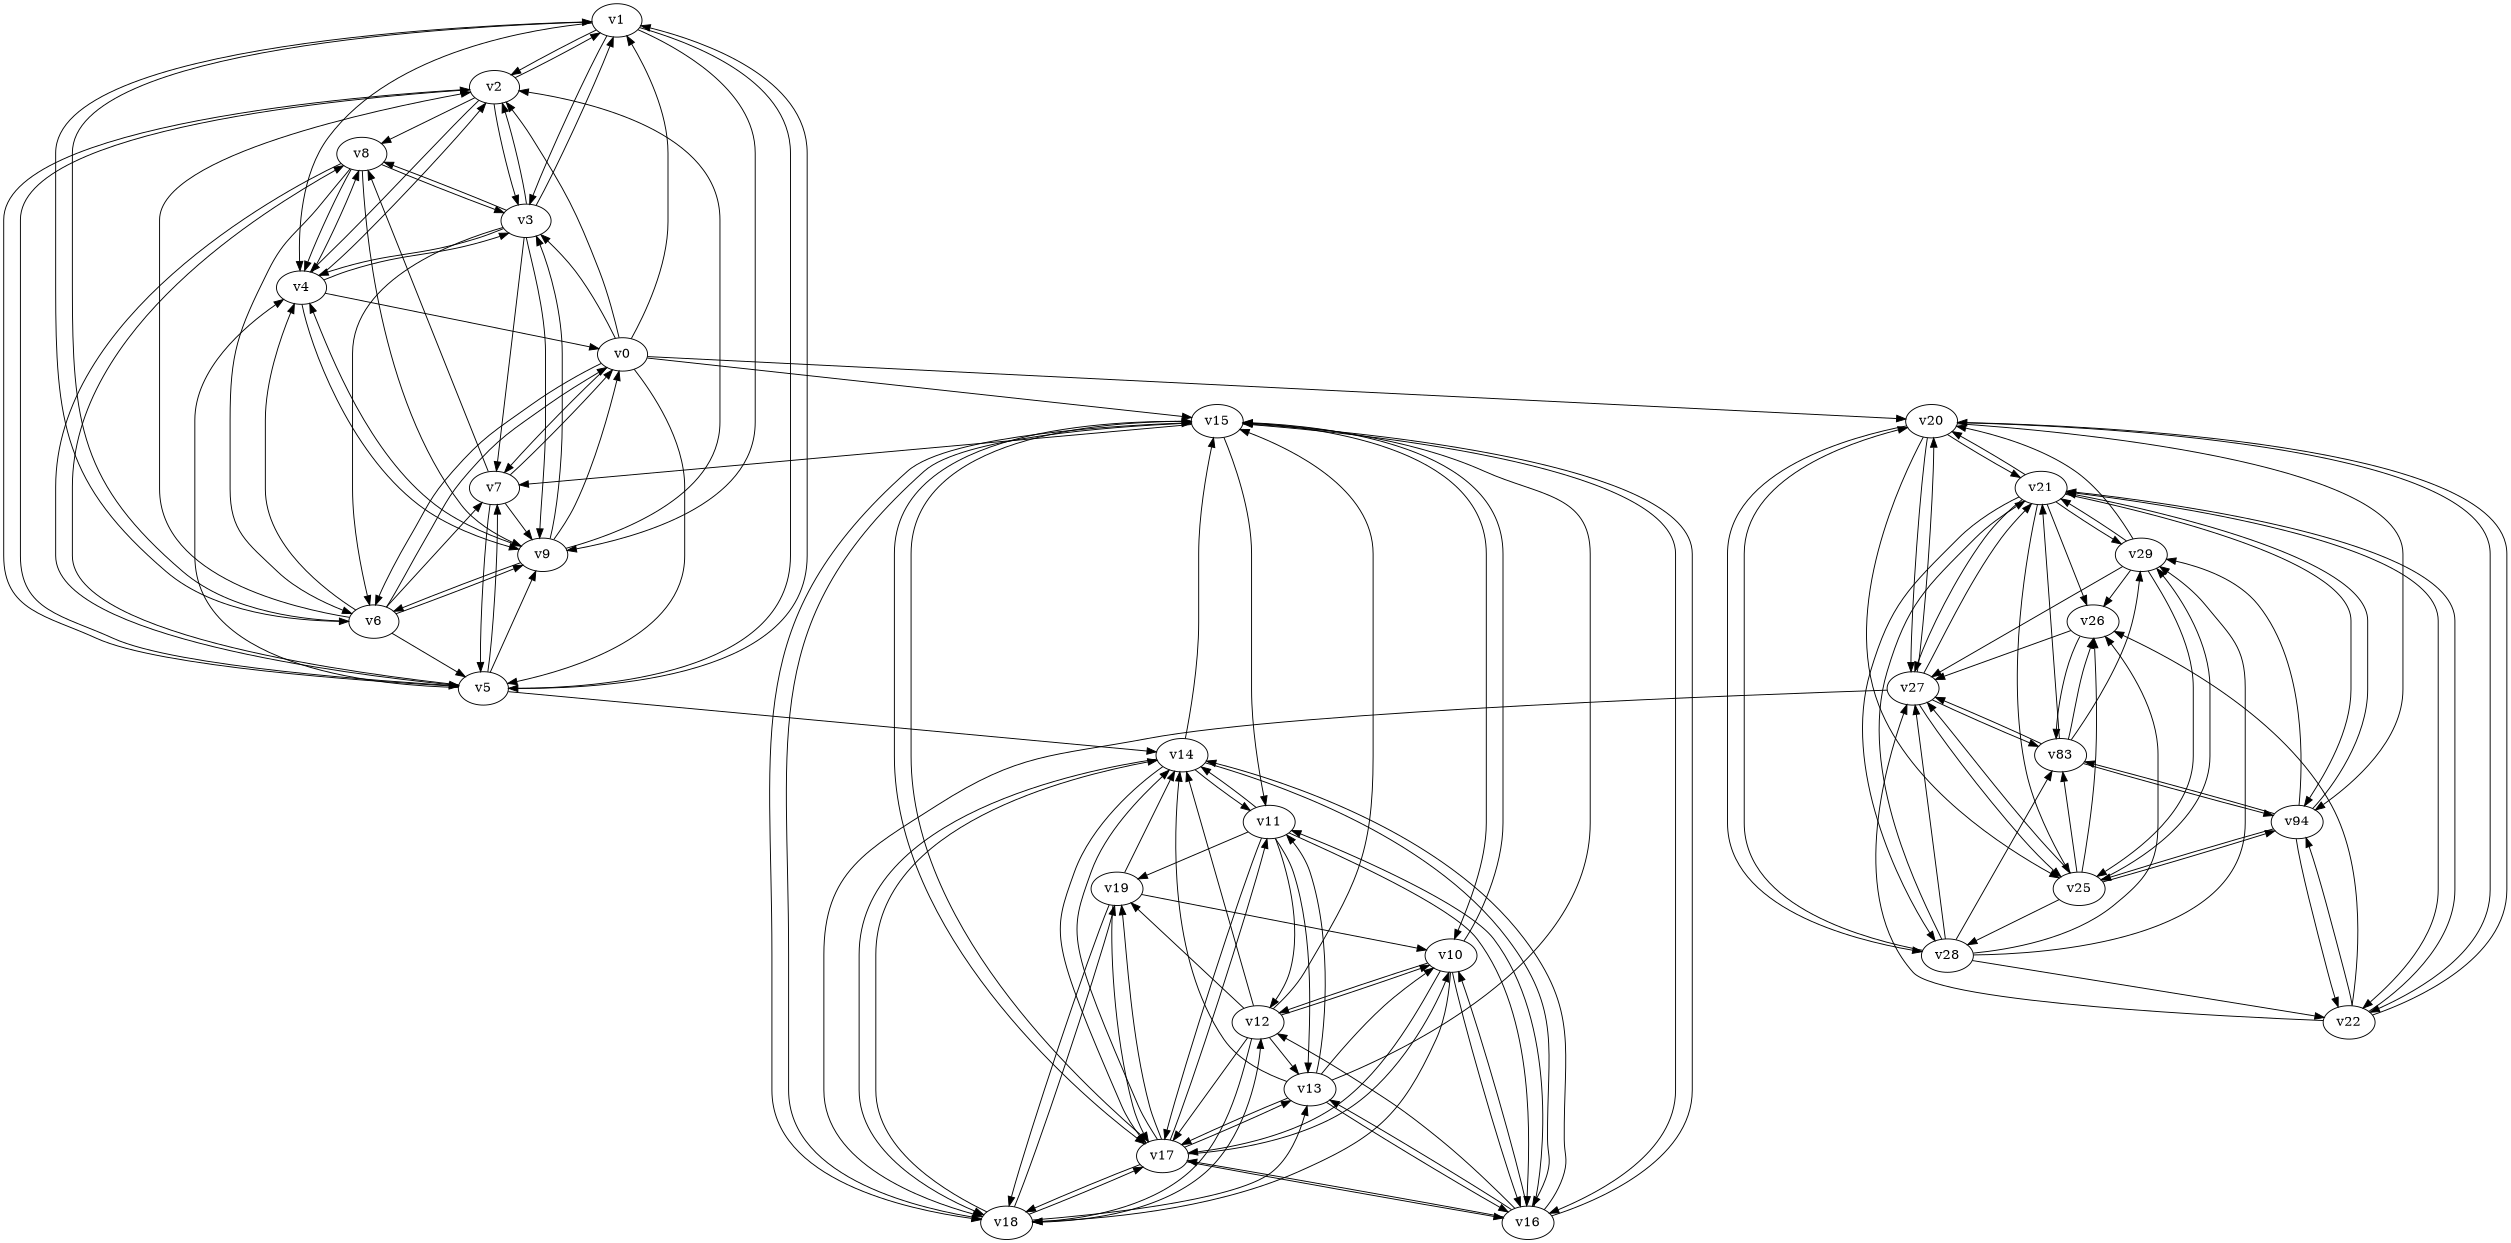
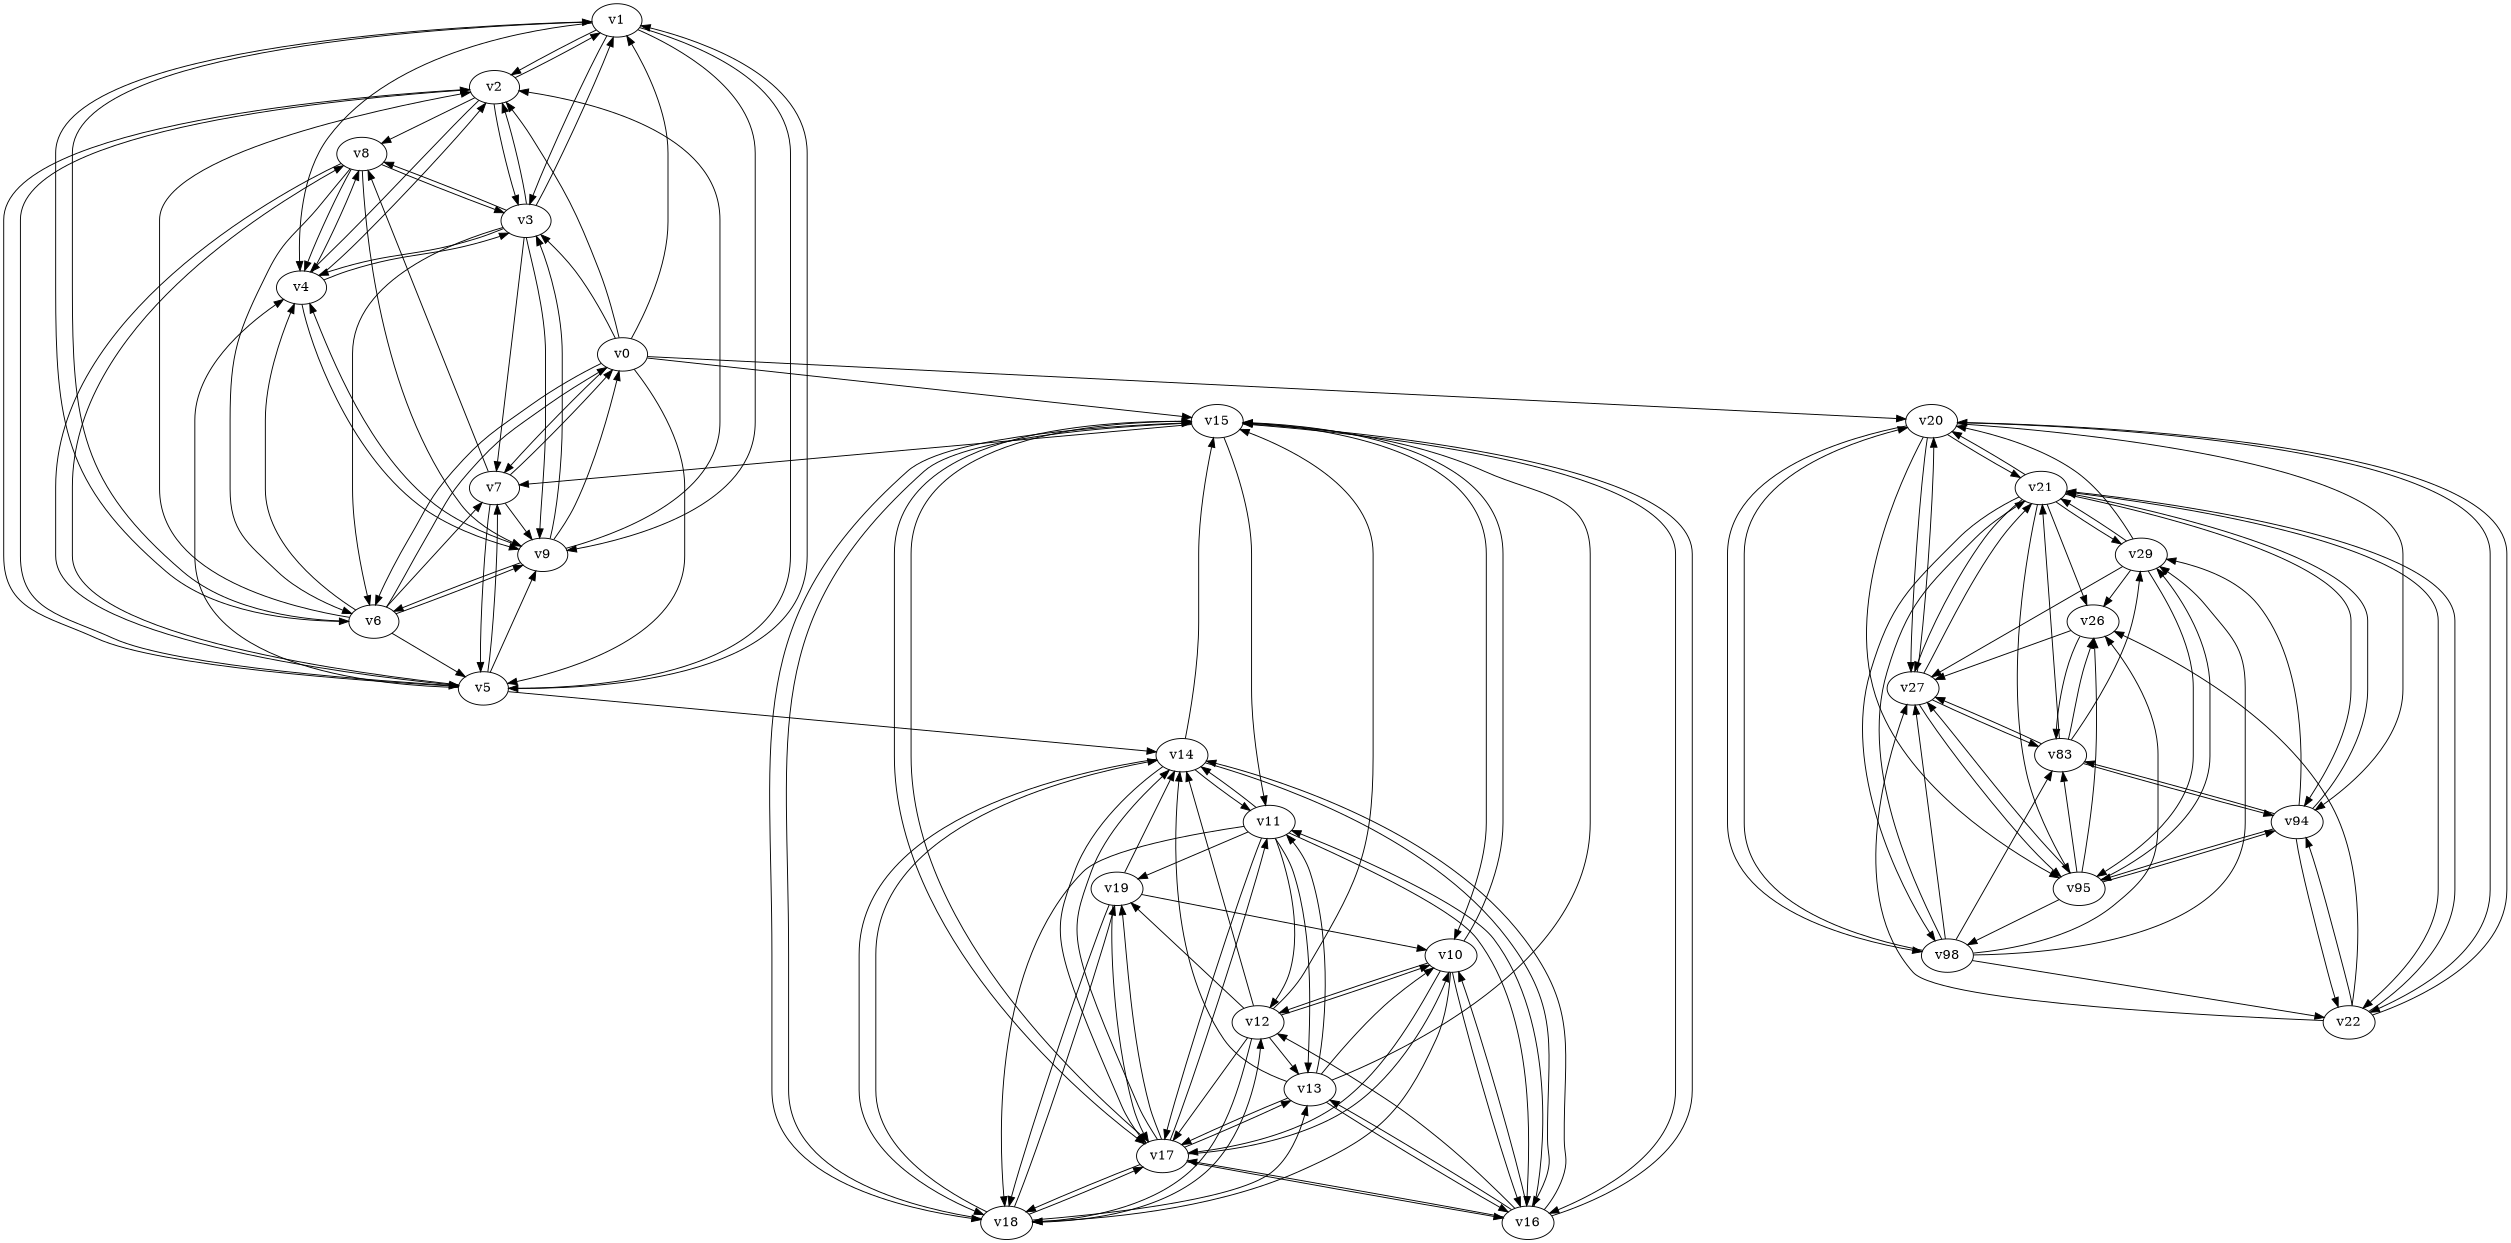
(457, 320) -> none
(1136, 741) -> (1036, 945)
(2079, 889) -> (2079, 889)
(1947, 956) -> (1947, 956)
